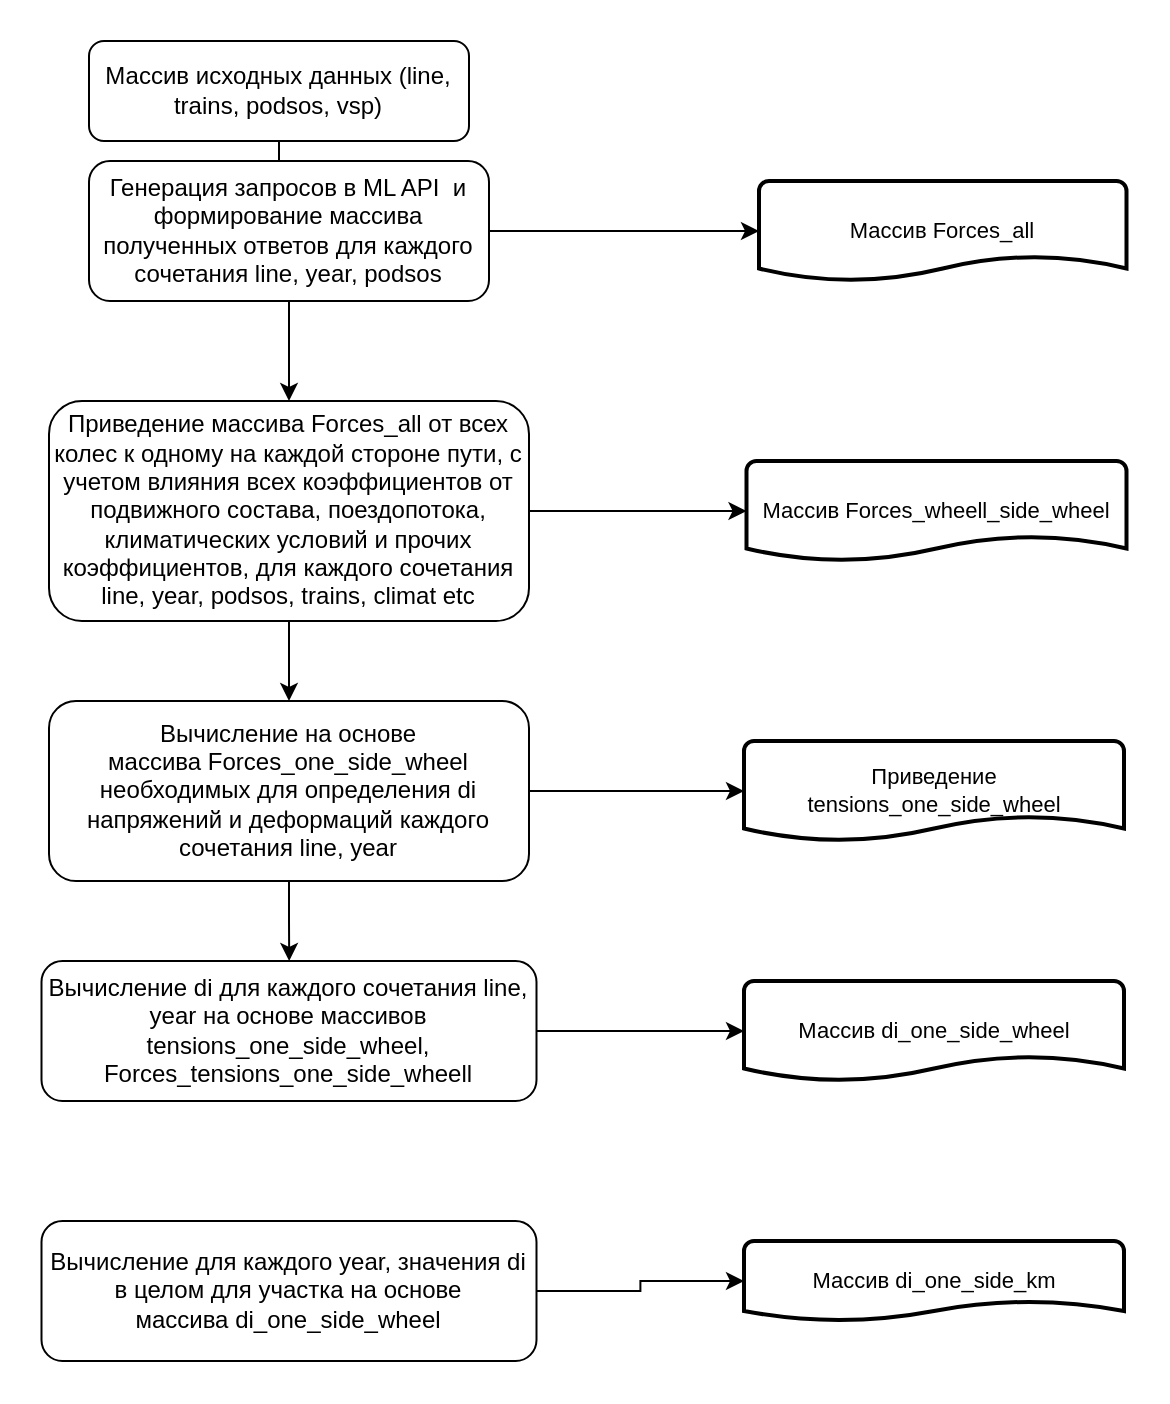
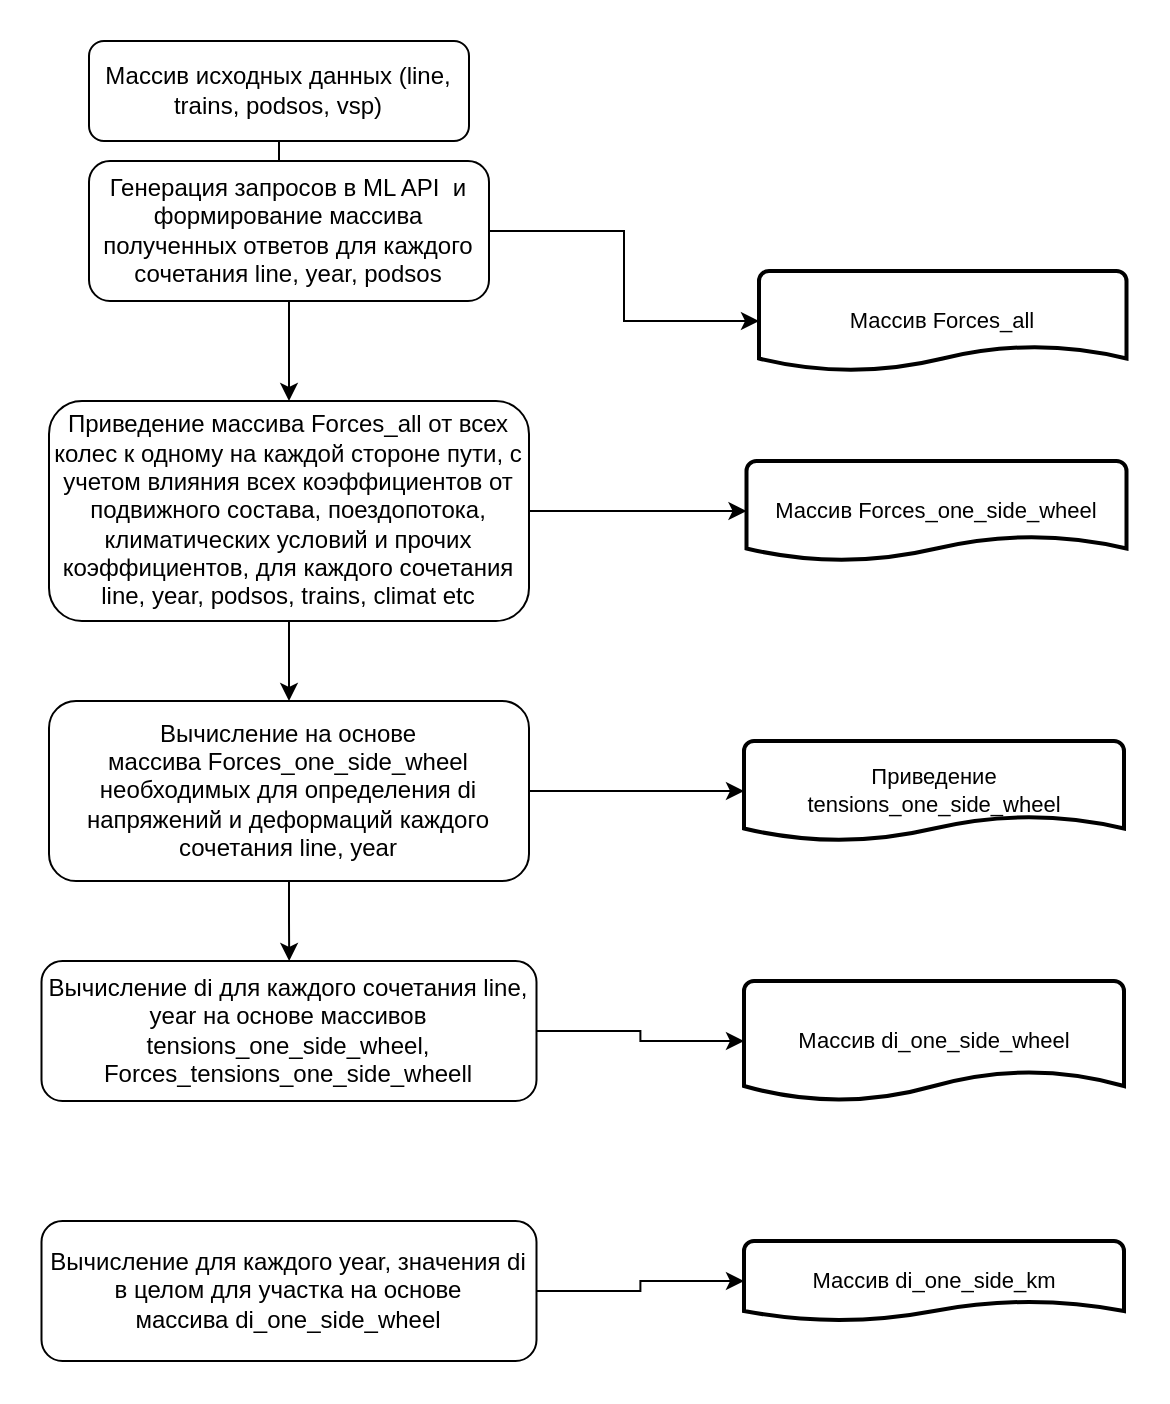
(943, 231) -> (943, 321)
(937, 511) -> (937, 511)
(934, 1031) -> (934, 1041)
